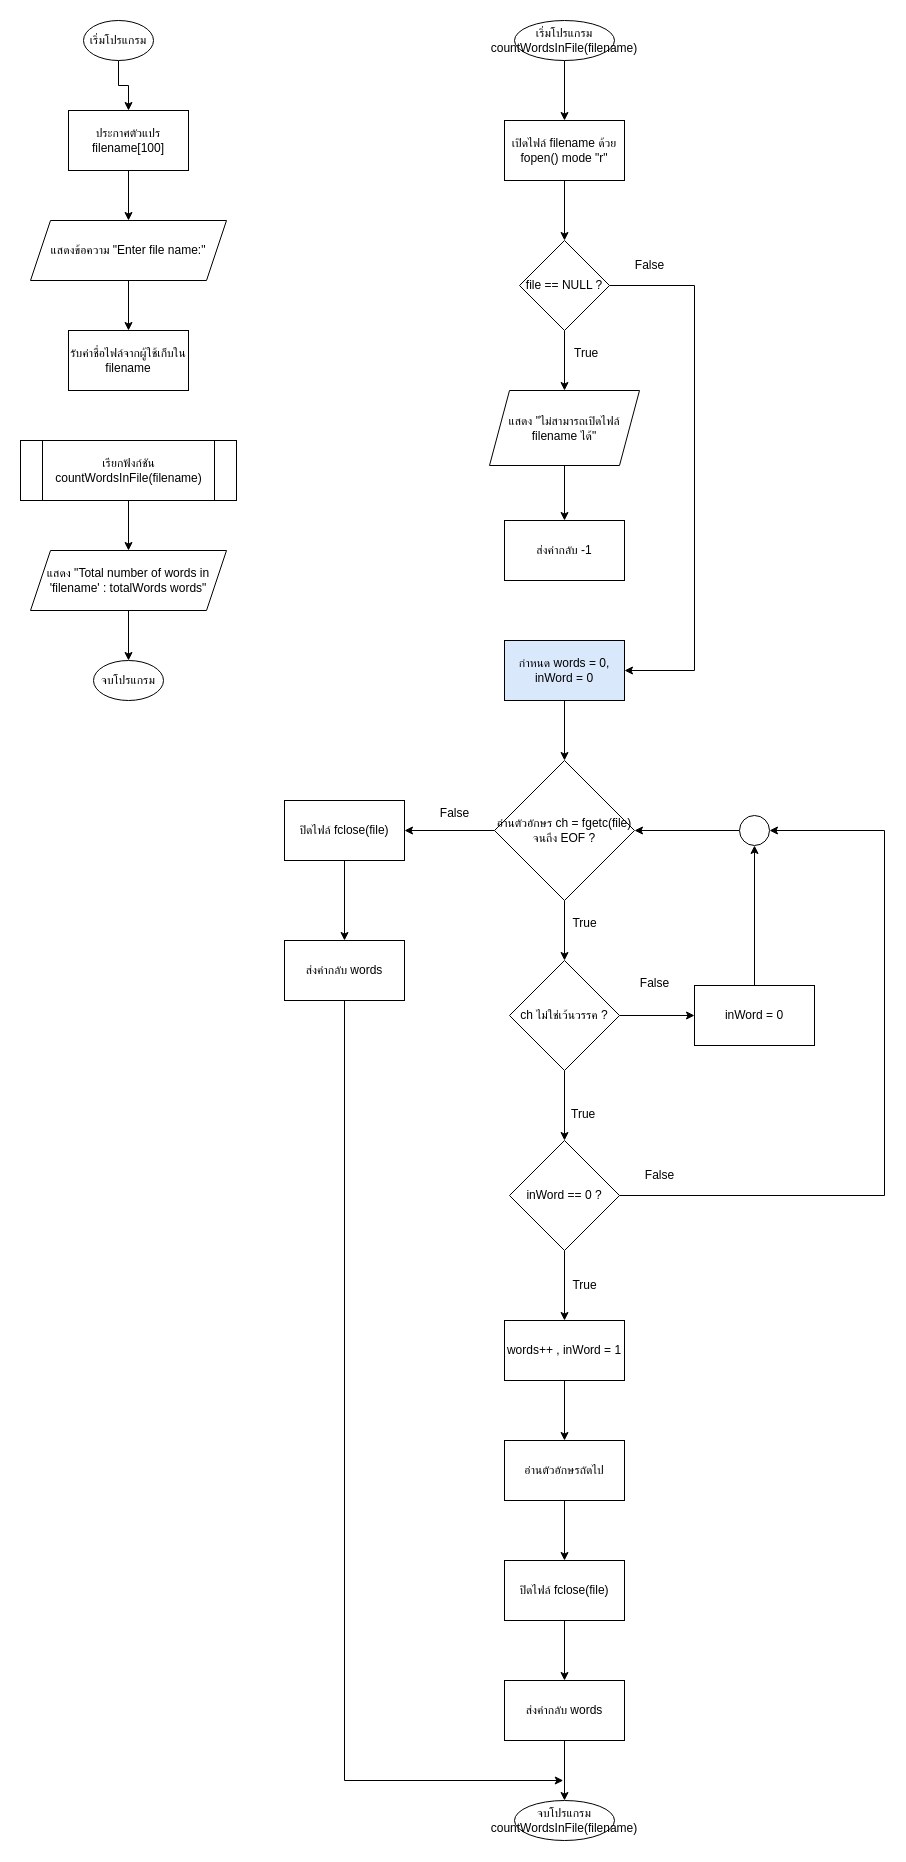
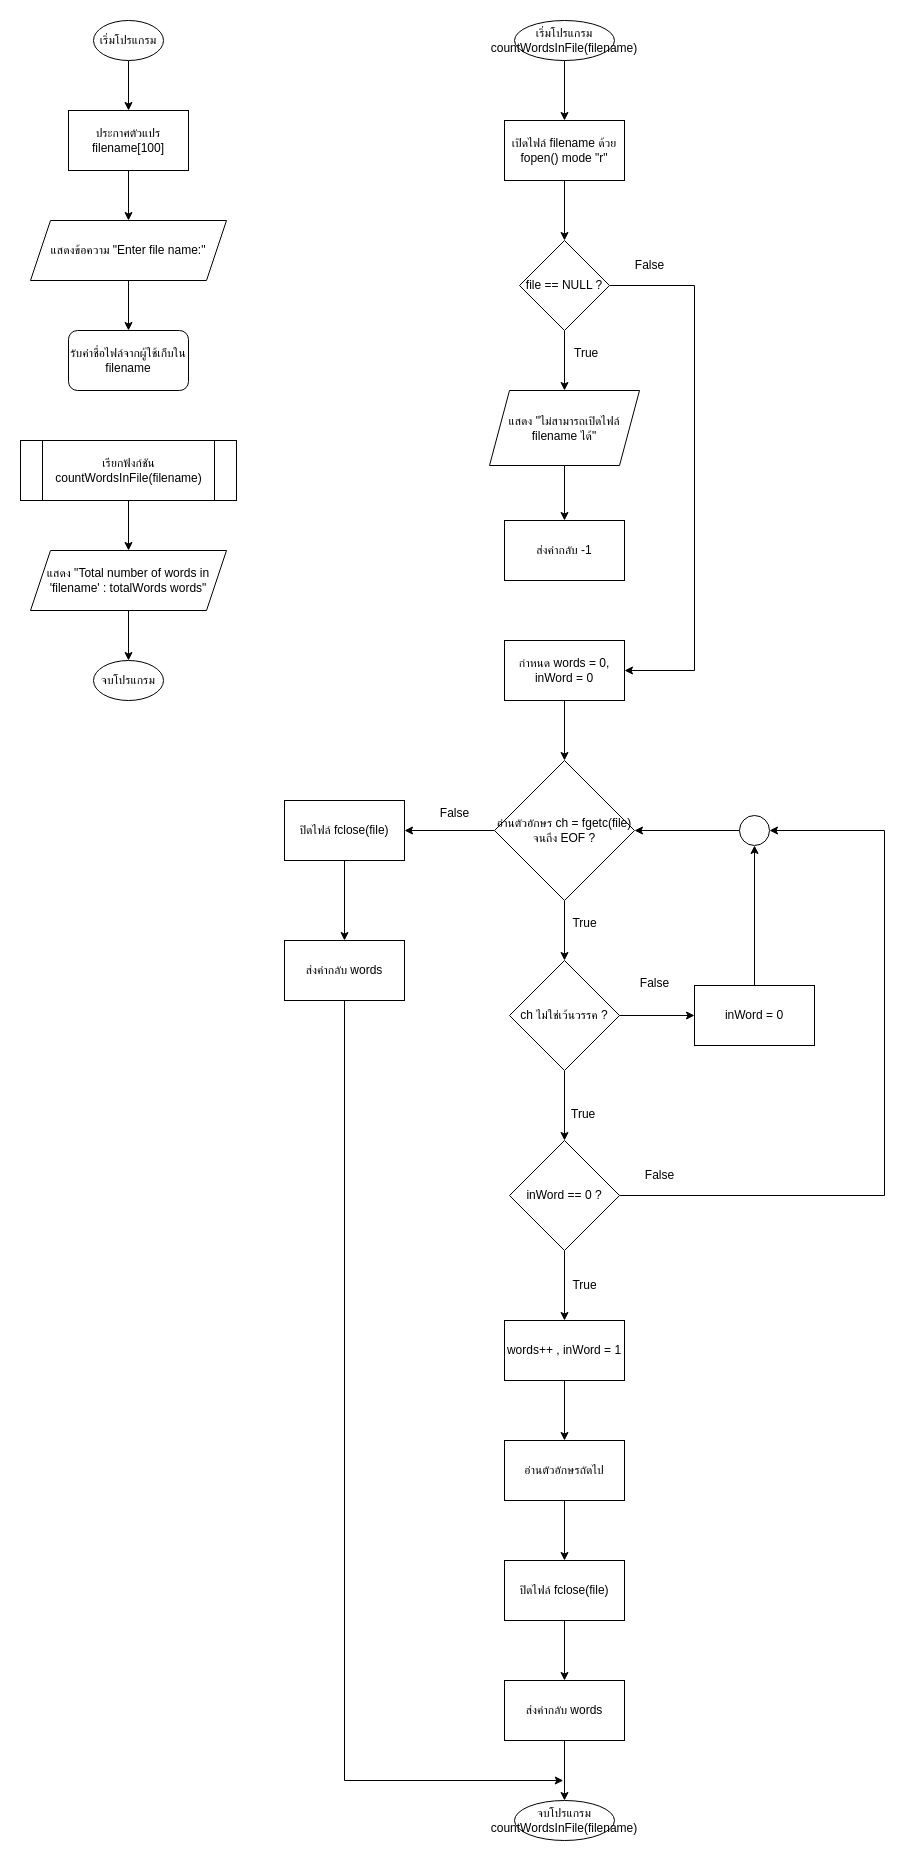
(119, 41) -> (129, 41)
(129, 361) -> (129, 361)
(565, 671) -> (565, 671)
